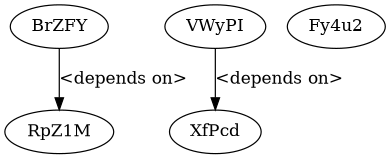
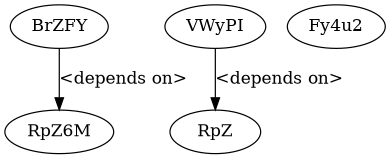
(59, 132) -> (59, 132)
(215, 132) -> (215, 132)
